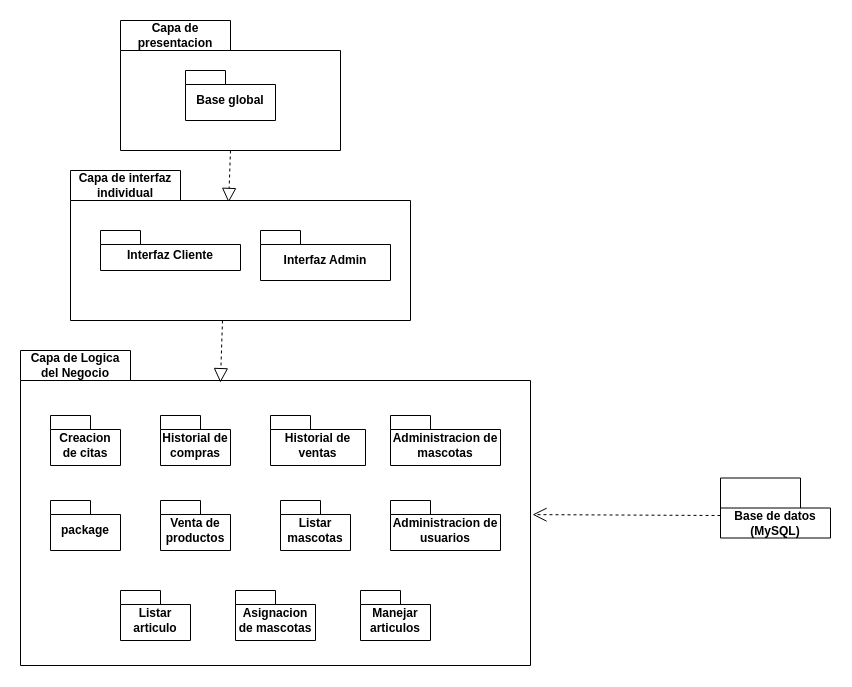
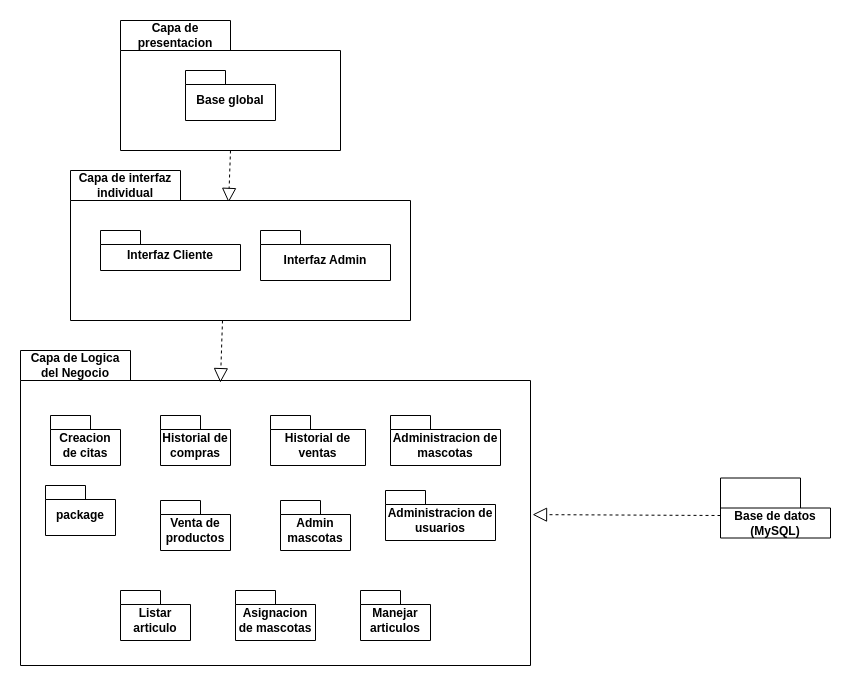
(542, 515) -> (548, 515)
(86, 526) -> (81, 511)
(446, 526) -> (441, 516)
(316, 531) -> (316, 531)
